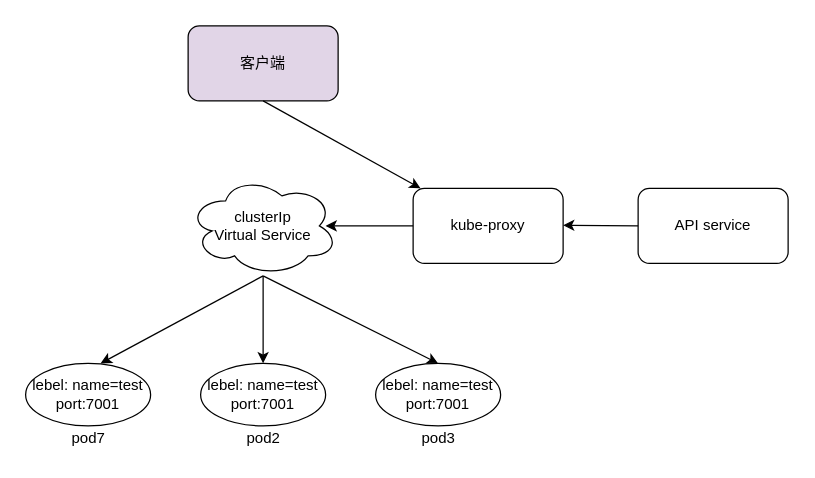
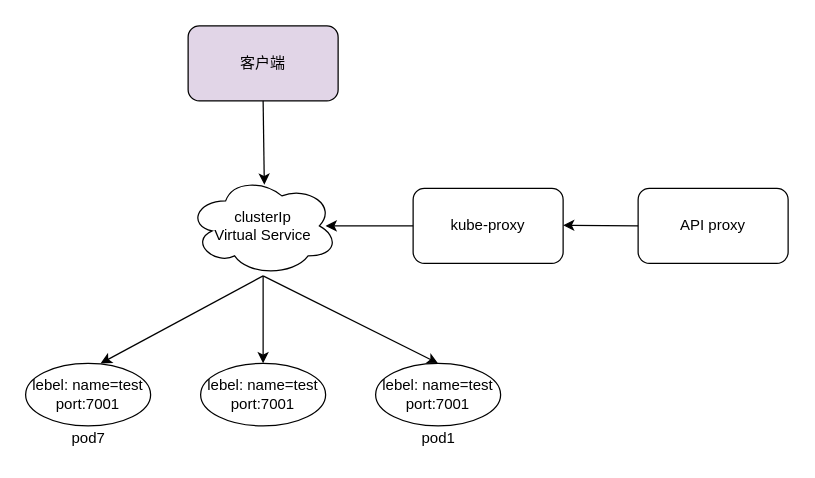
(338, 142) -> (264, 138)
(713, 226) -> (713, 226)
(263, 438) -> none
(439, 438) -> (439, 438)
